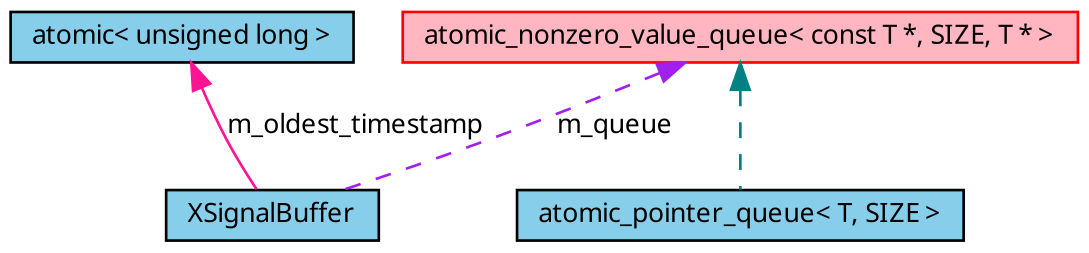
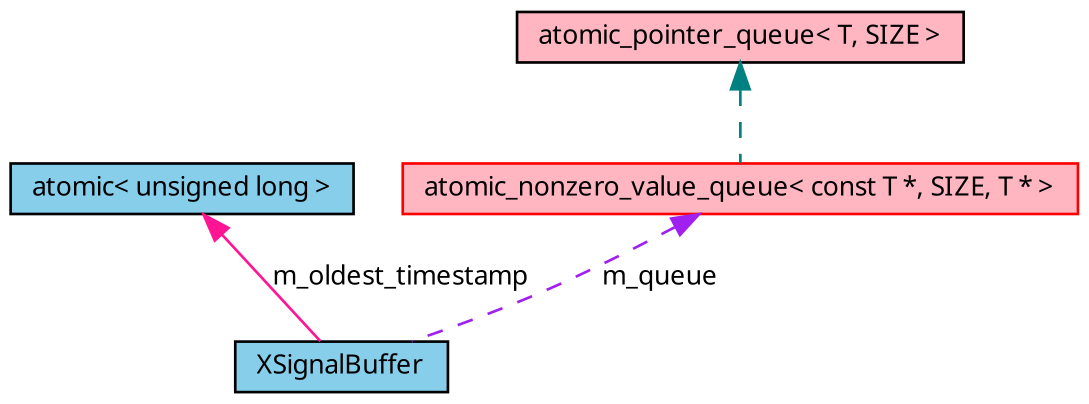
(740, 140) -> (740, 126)
(740, 215) -> (740, 37)
